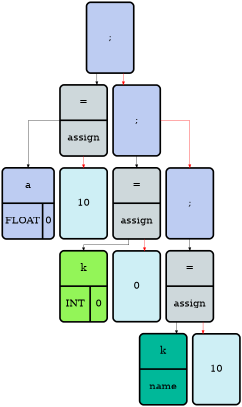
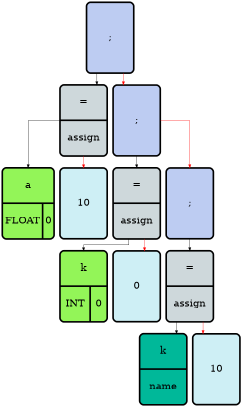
(28, 203) -> (28, 203)
